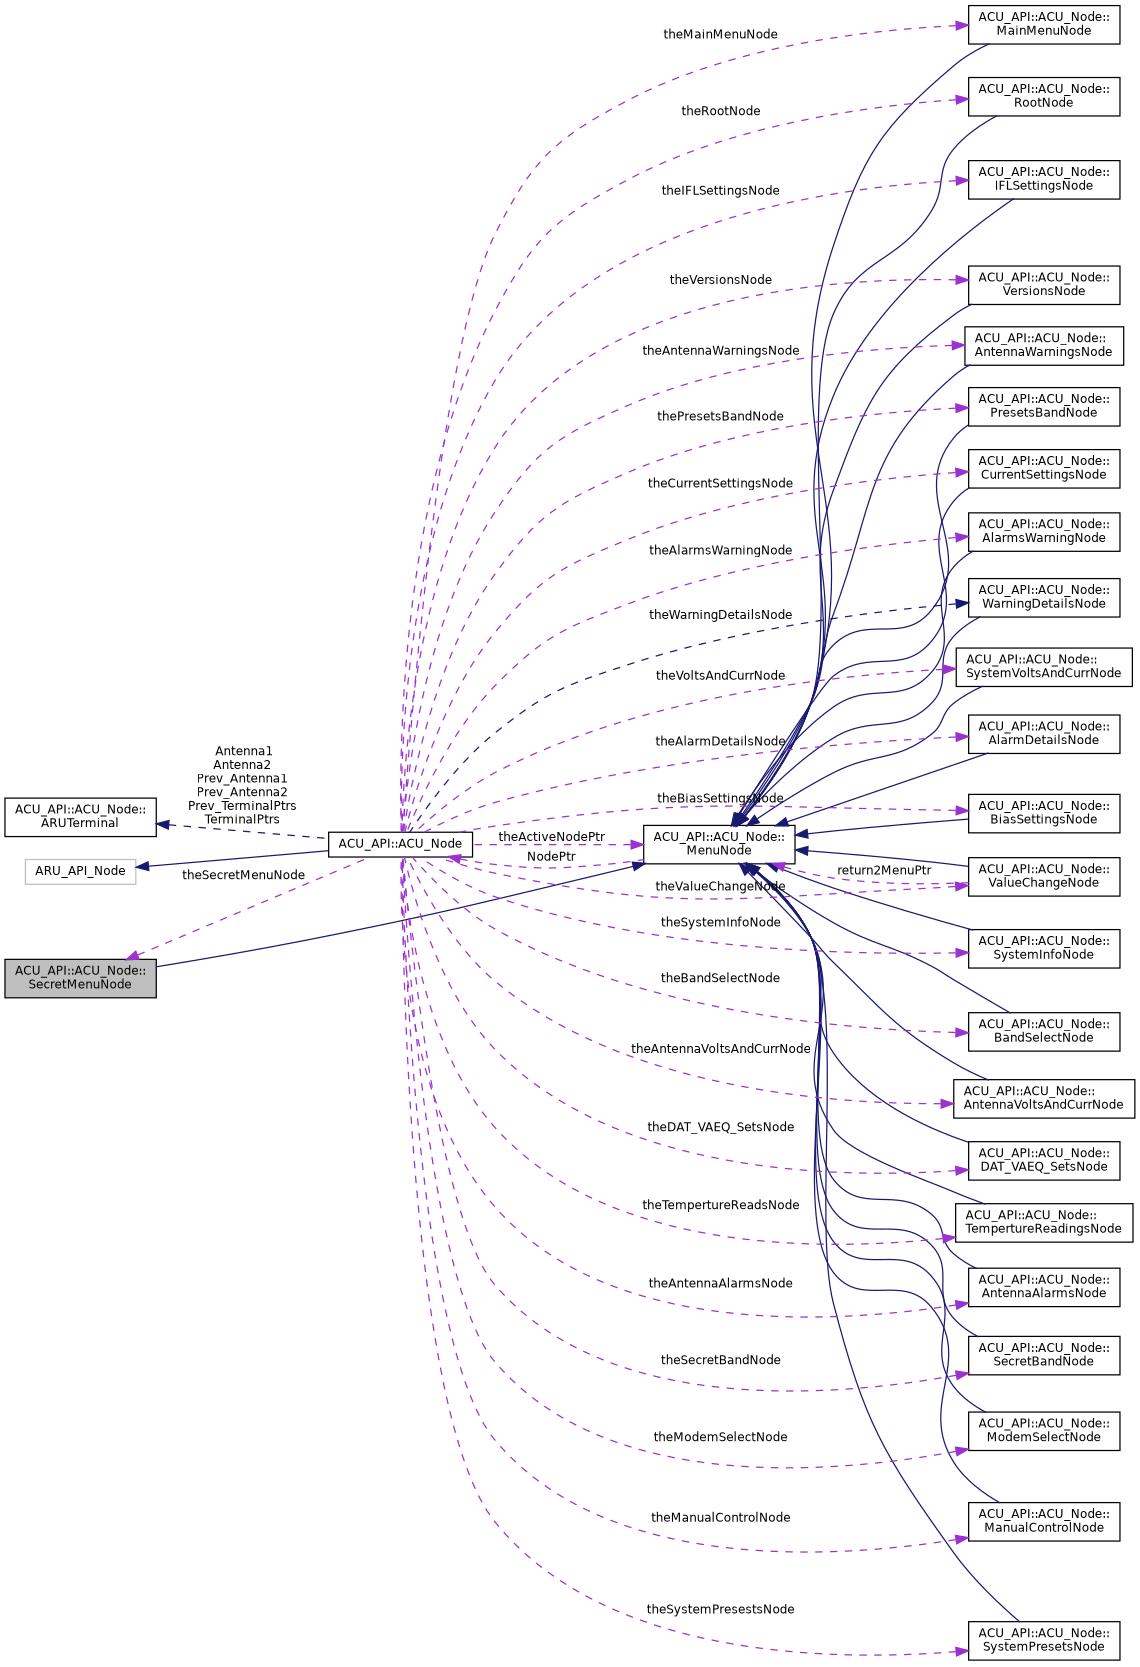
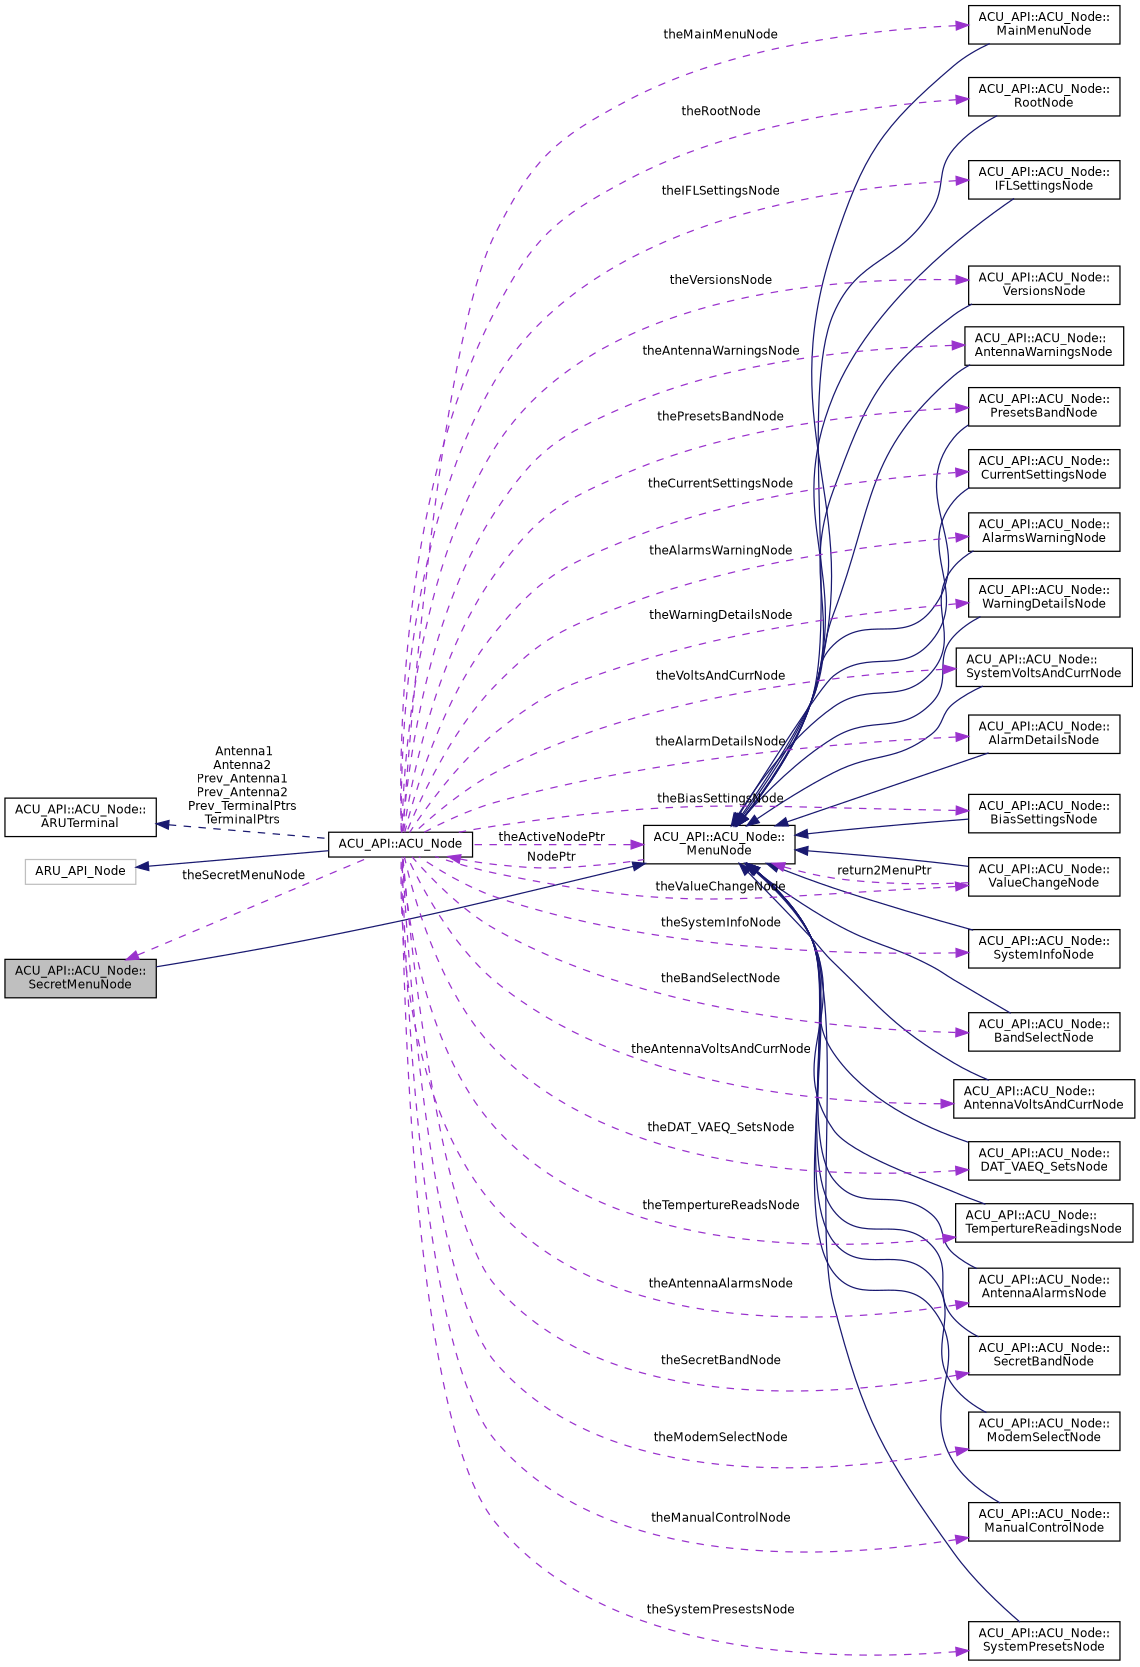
(653, 657) -> (653, 657)
